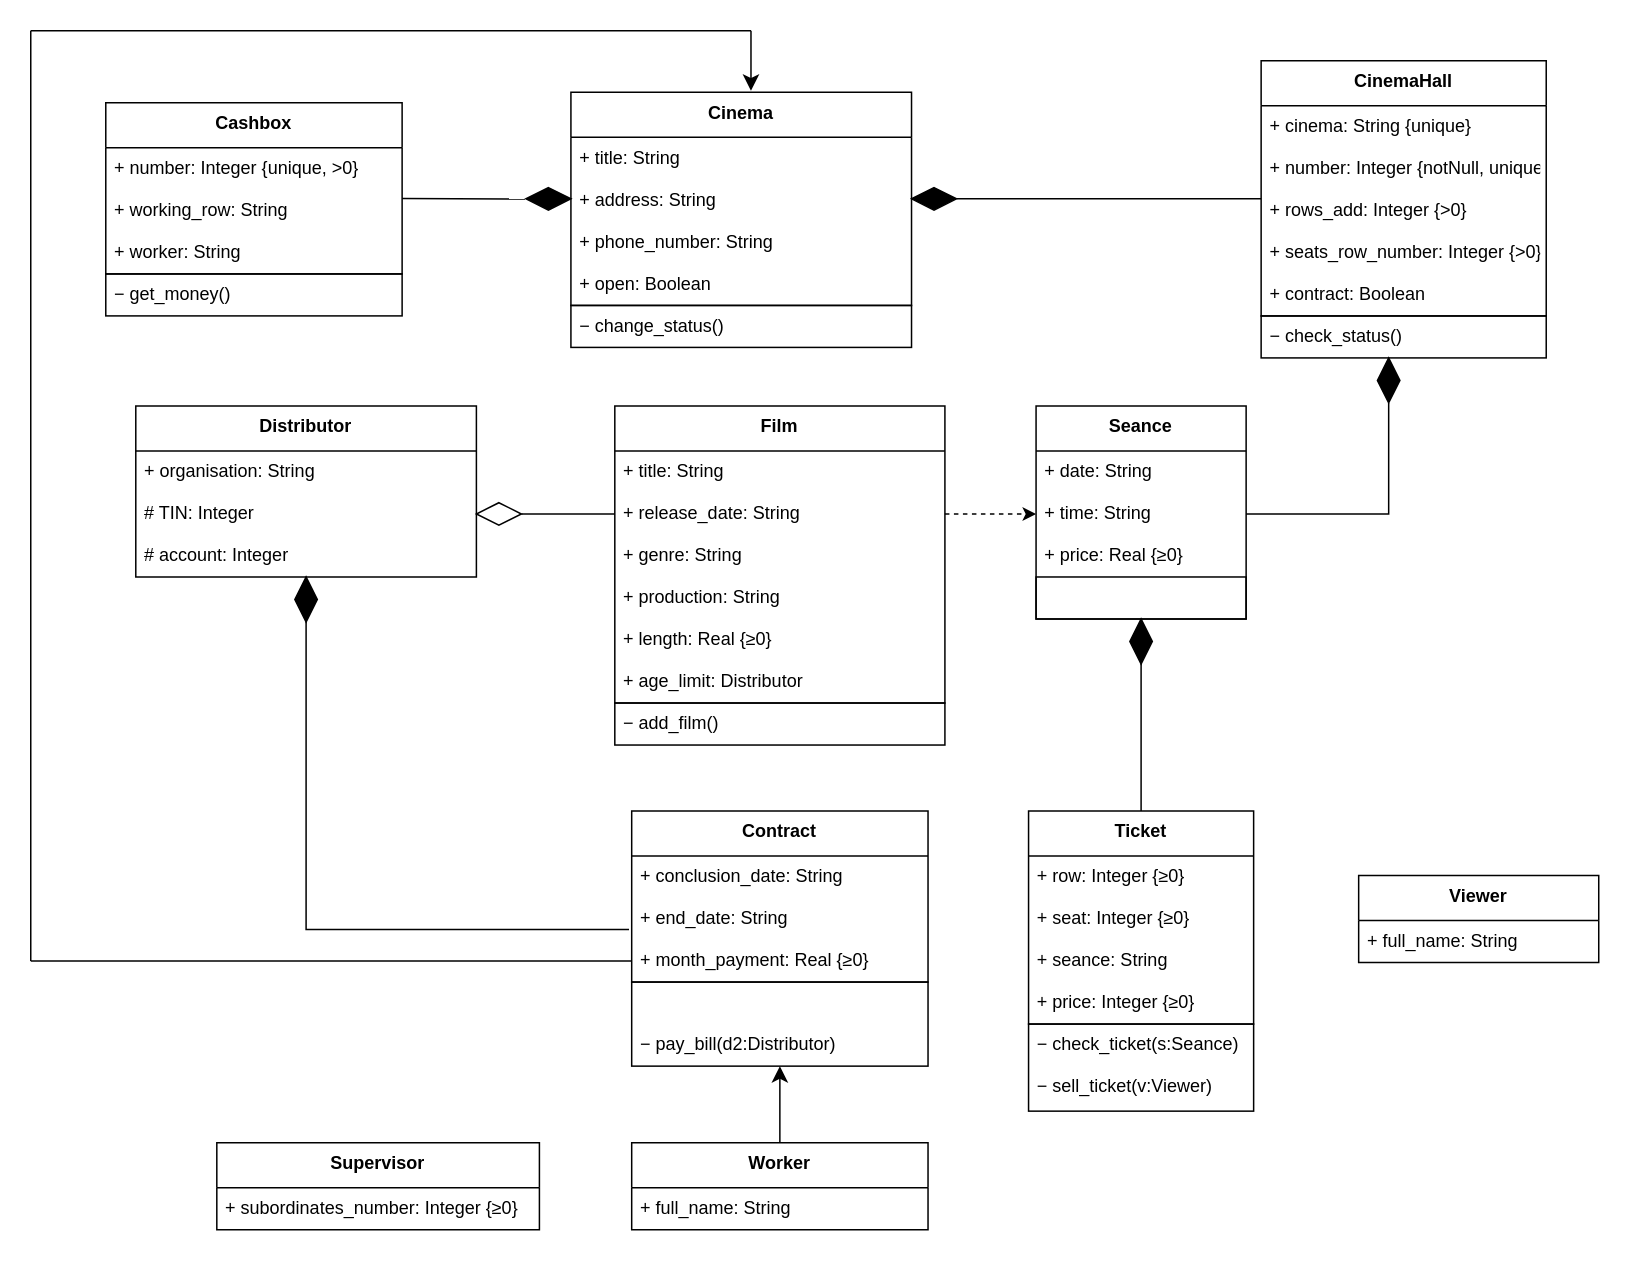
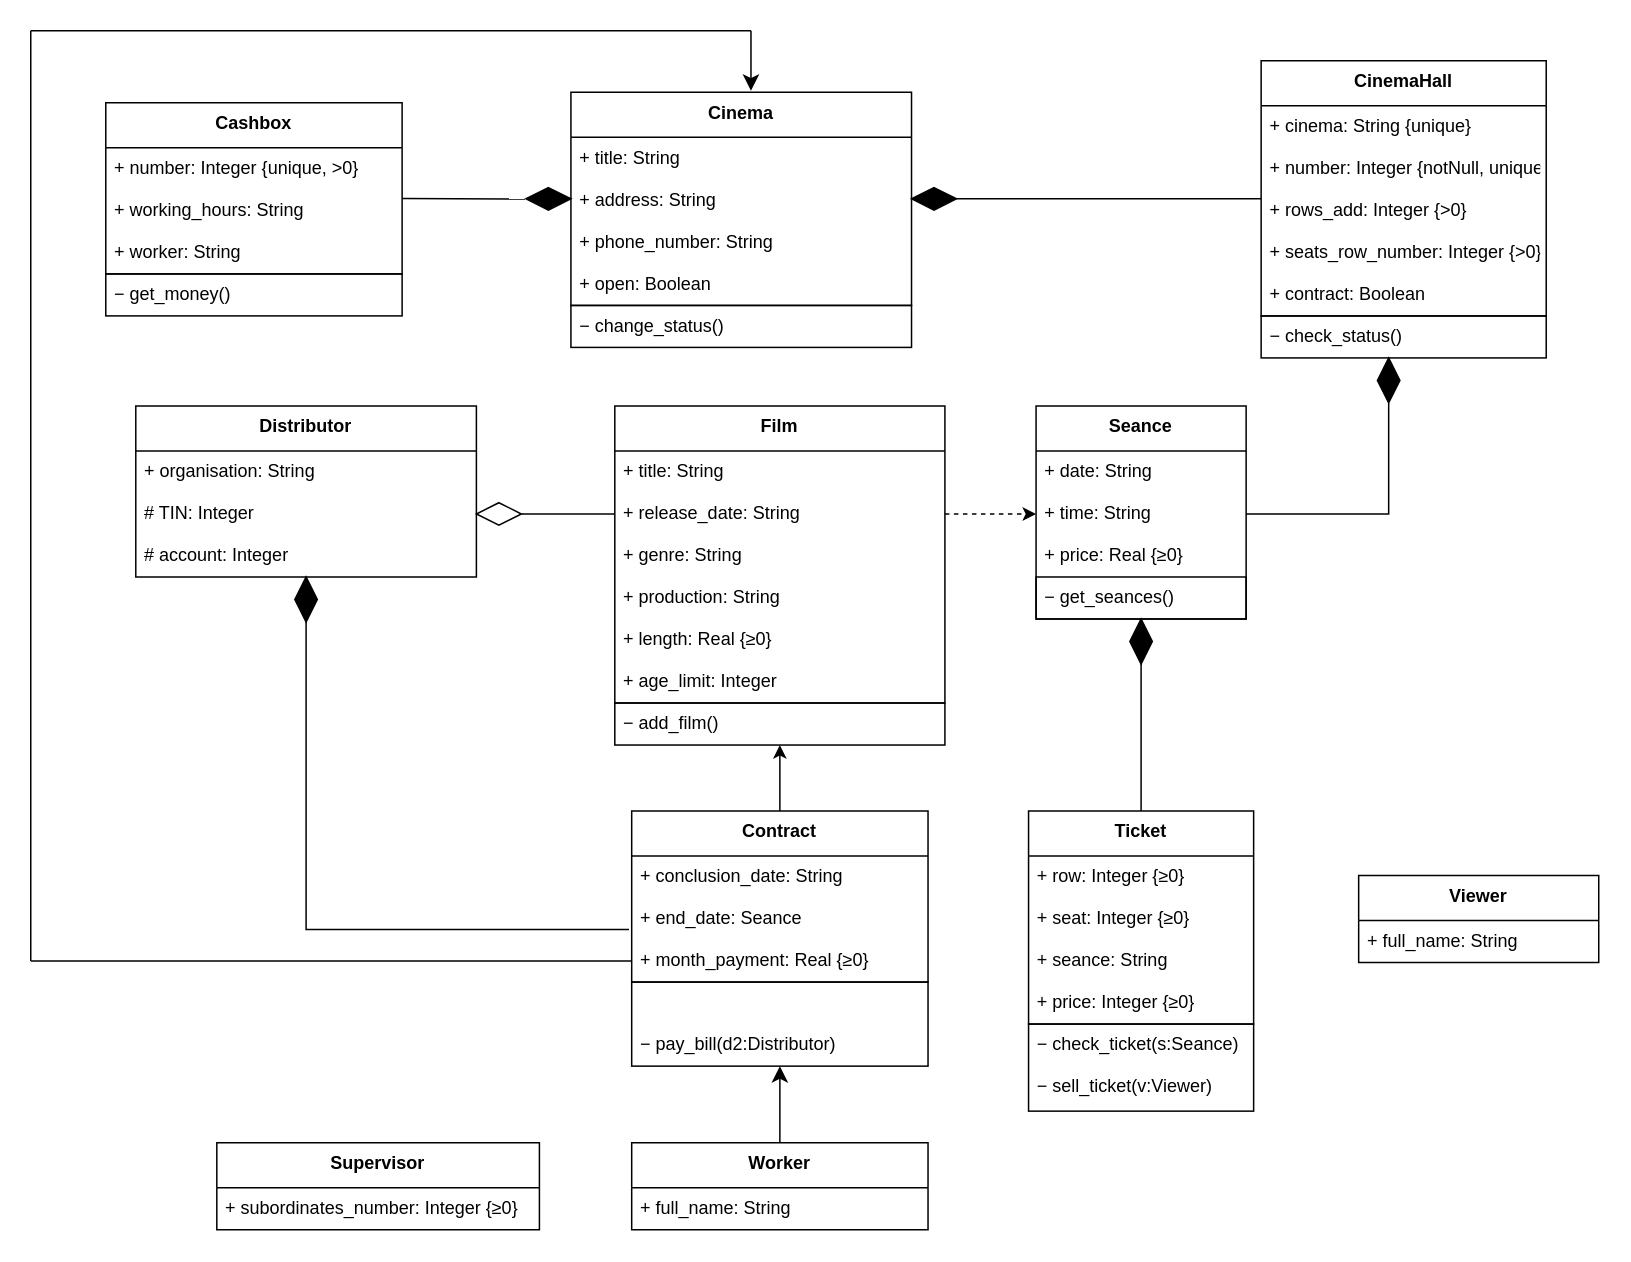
(208, 210) -> (218, 210)
none -> (1141, 598)
(725, 681) -> (710, 681)
none -> (780, 783)
(721, 918) -> (723, 918)
